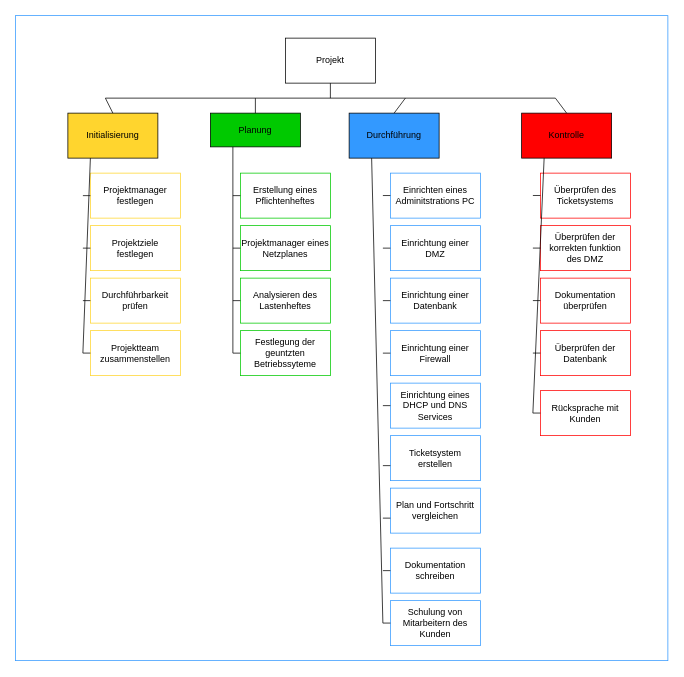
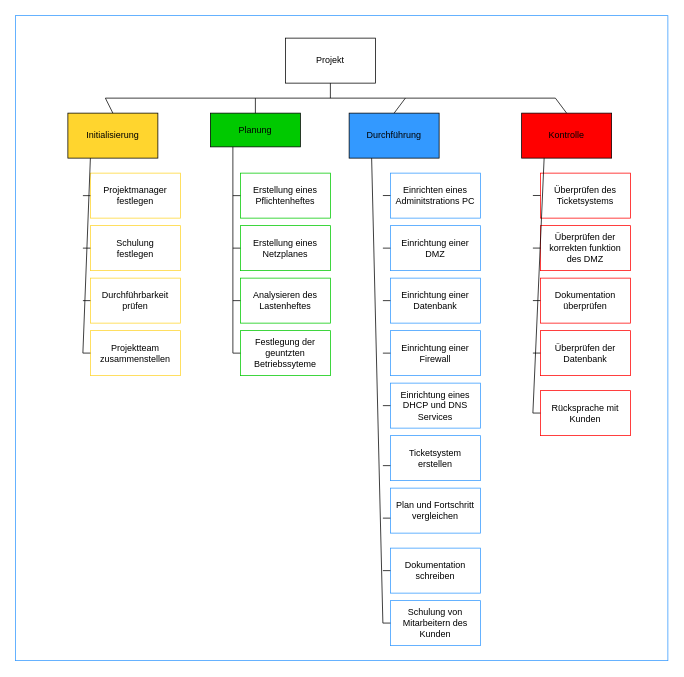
(135, 248) -> (135, 248)
(285, 248) -> (285, 248)
